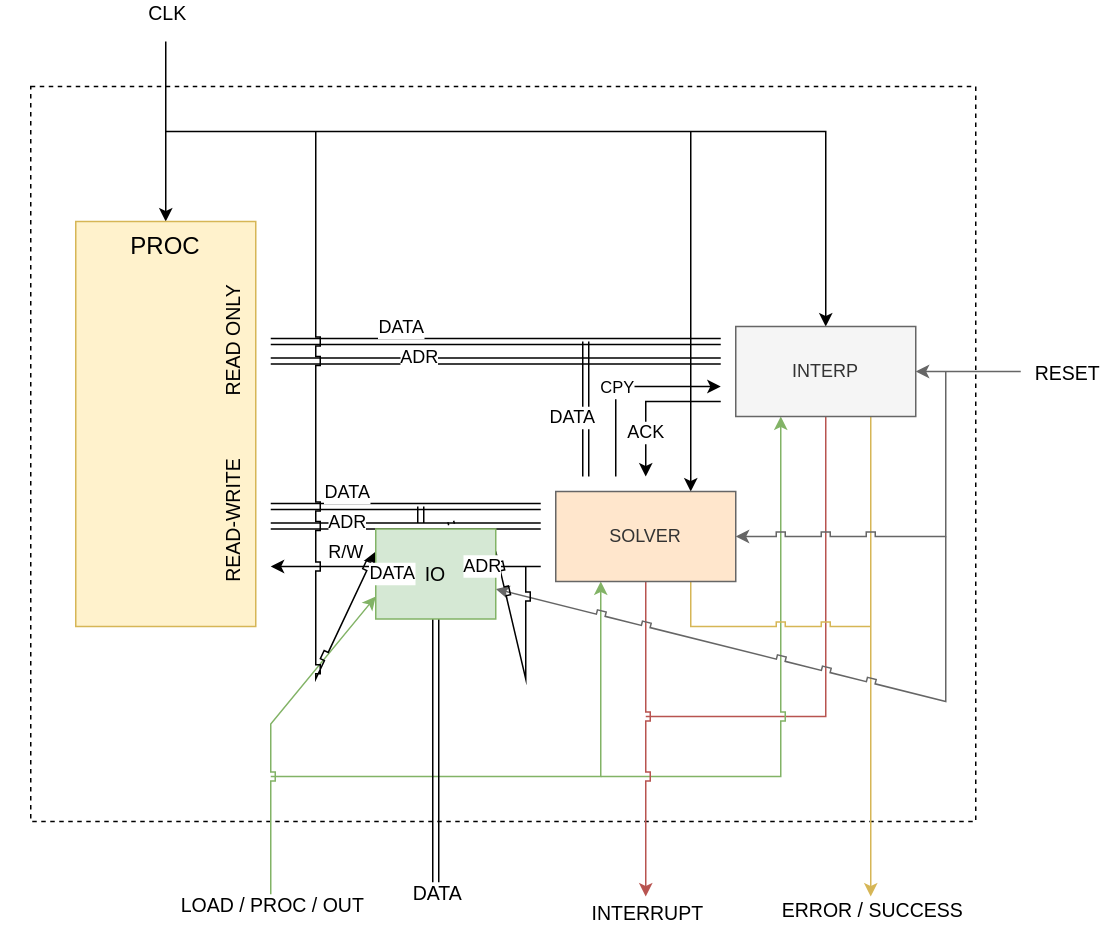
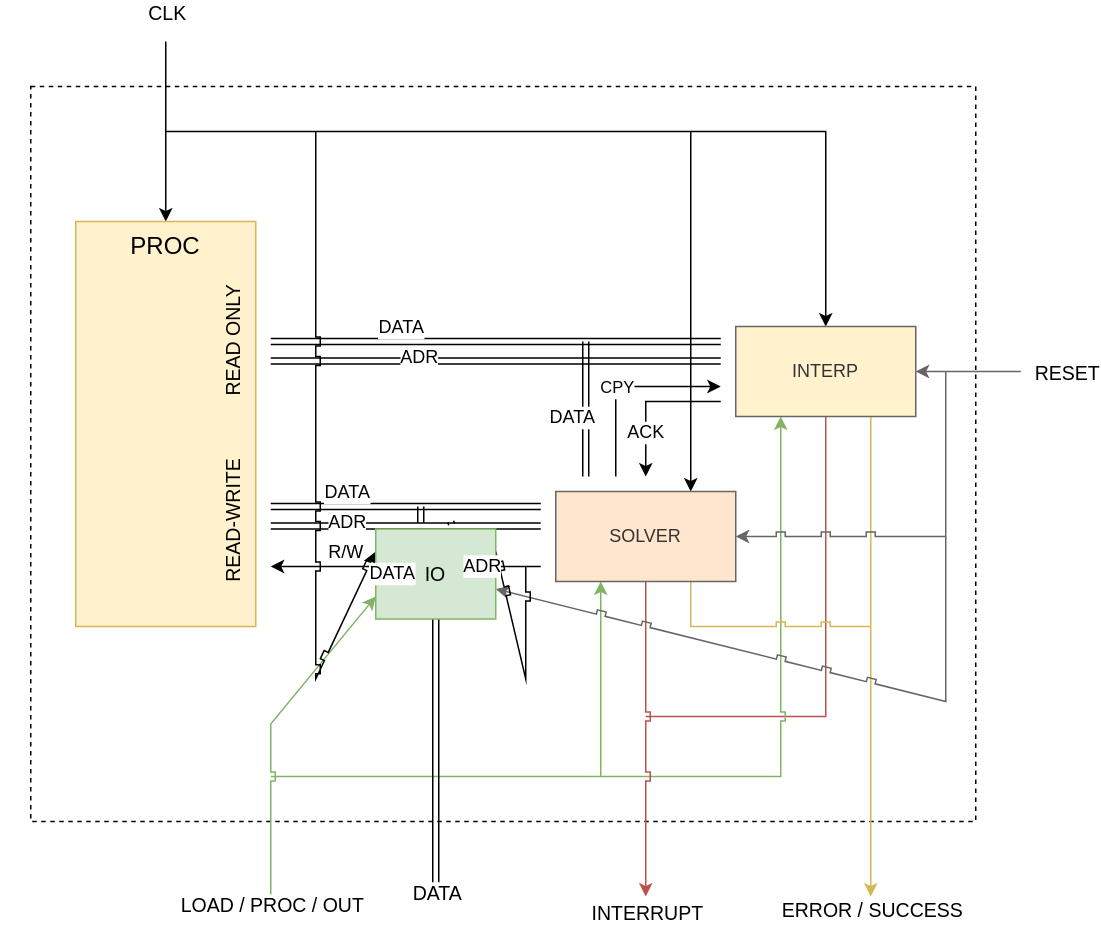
(826, 371) -> (826, 371)
